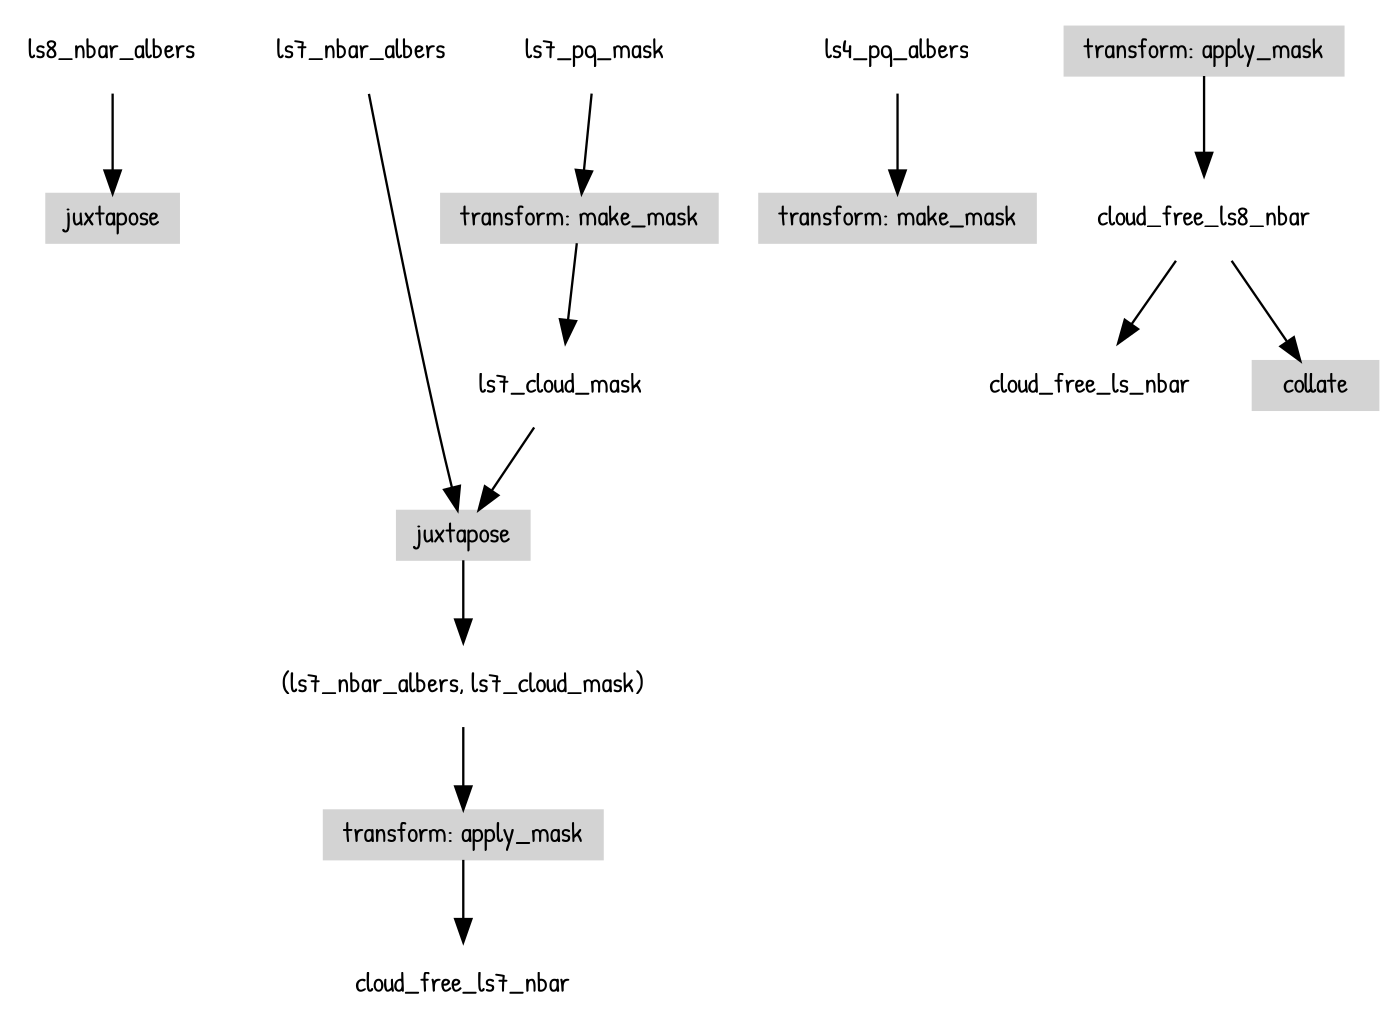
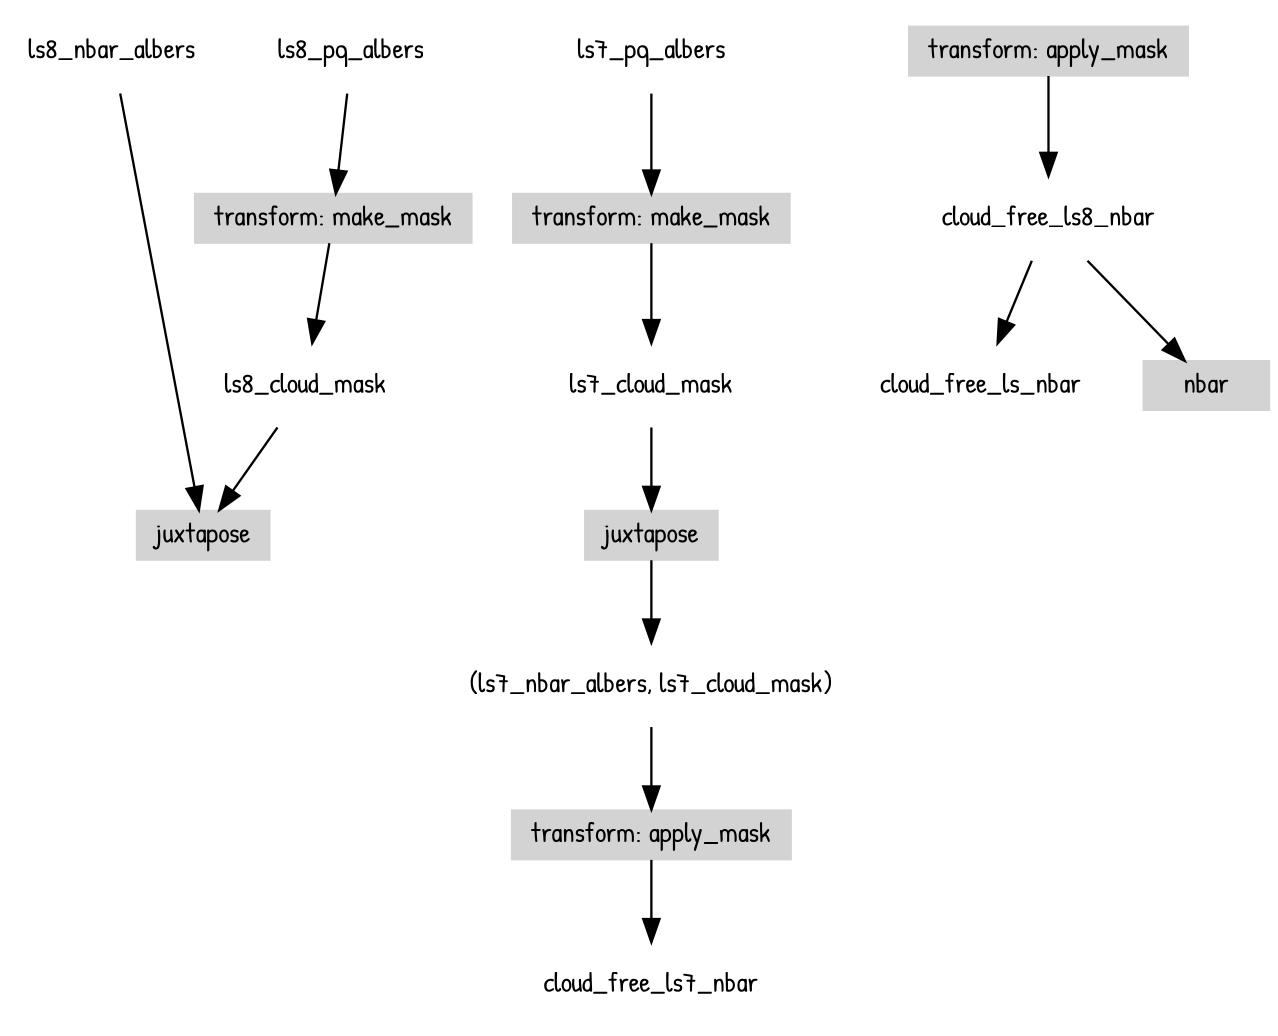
(361, 51) -> none
(596, 51) -> (651, 51)
(898, 51) -> (352, 51)
none -> (305, 385)
(1316, 385) -> (1206, 385)
